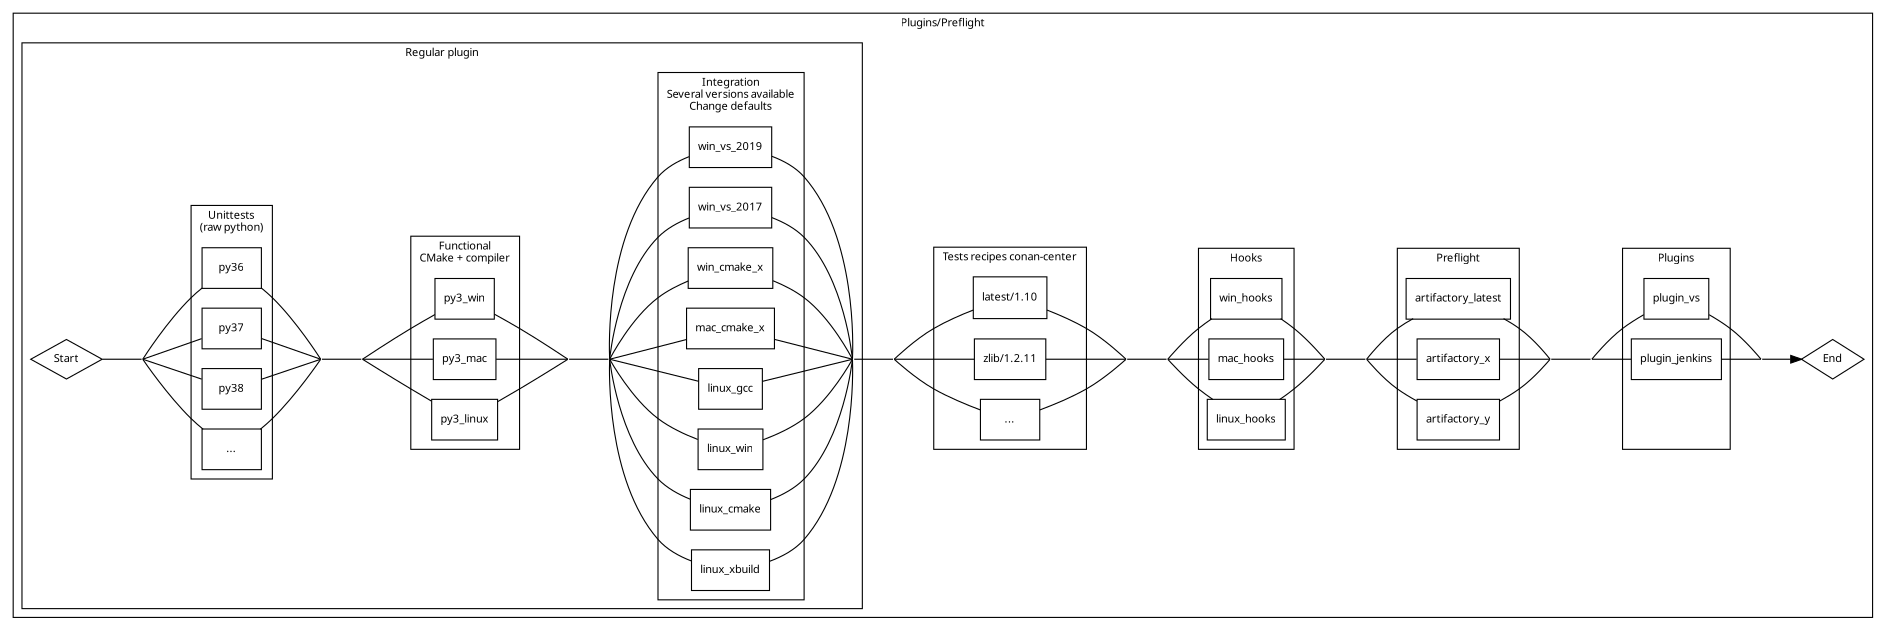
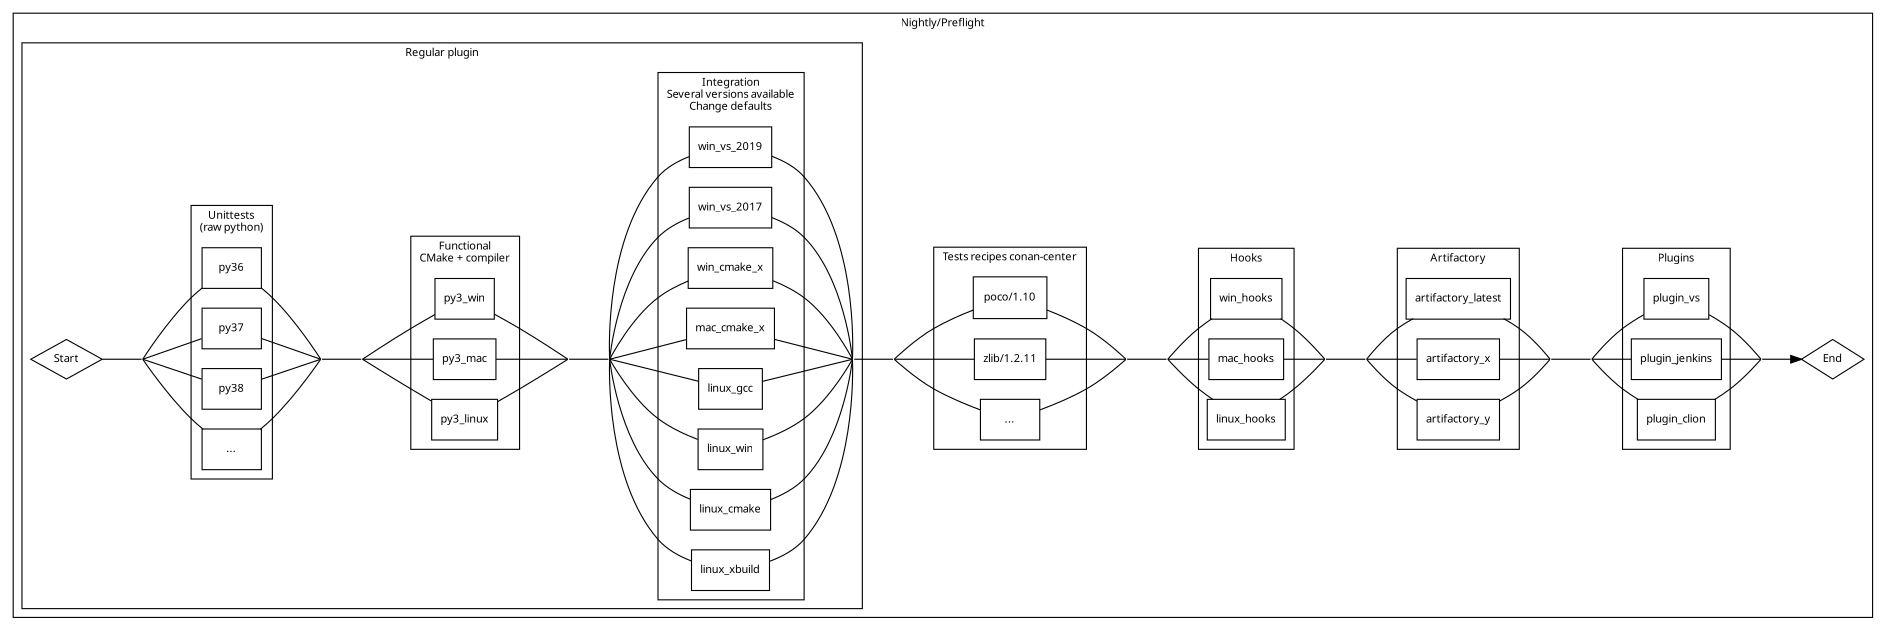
(943, 24) -> (943, 24)
(1458, 259) -> (1458, 259)
(1010, 298) -> (1010, 298)
none -> (1676, 420)
